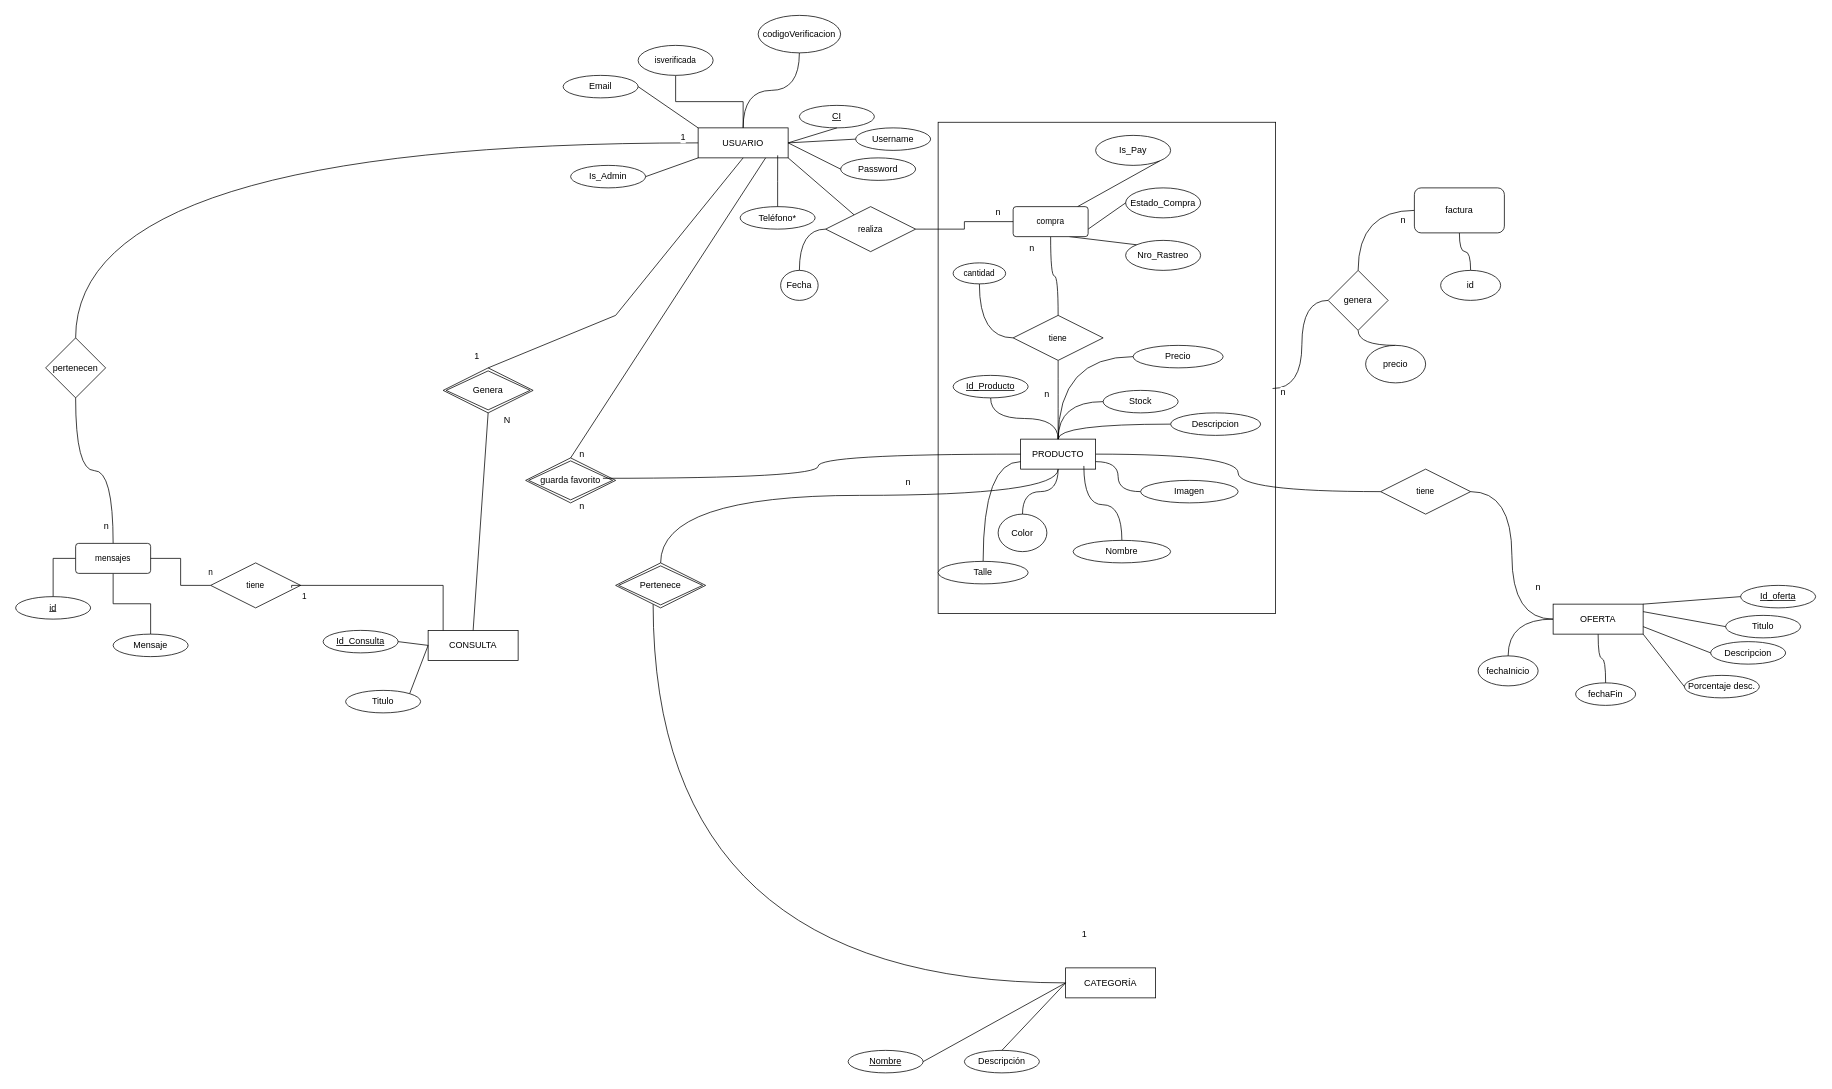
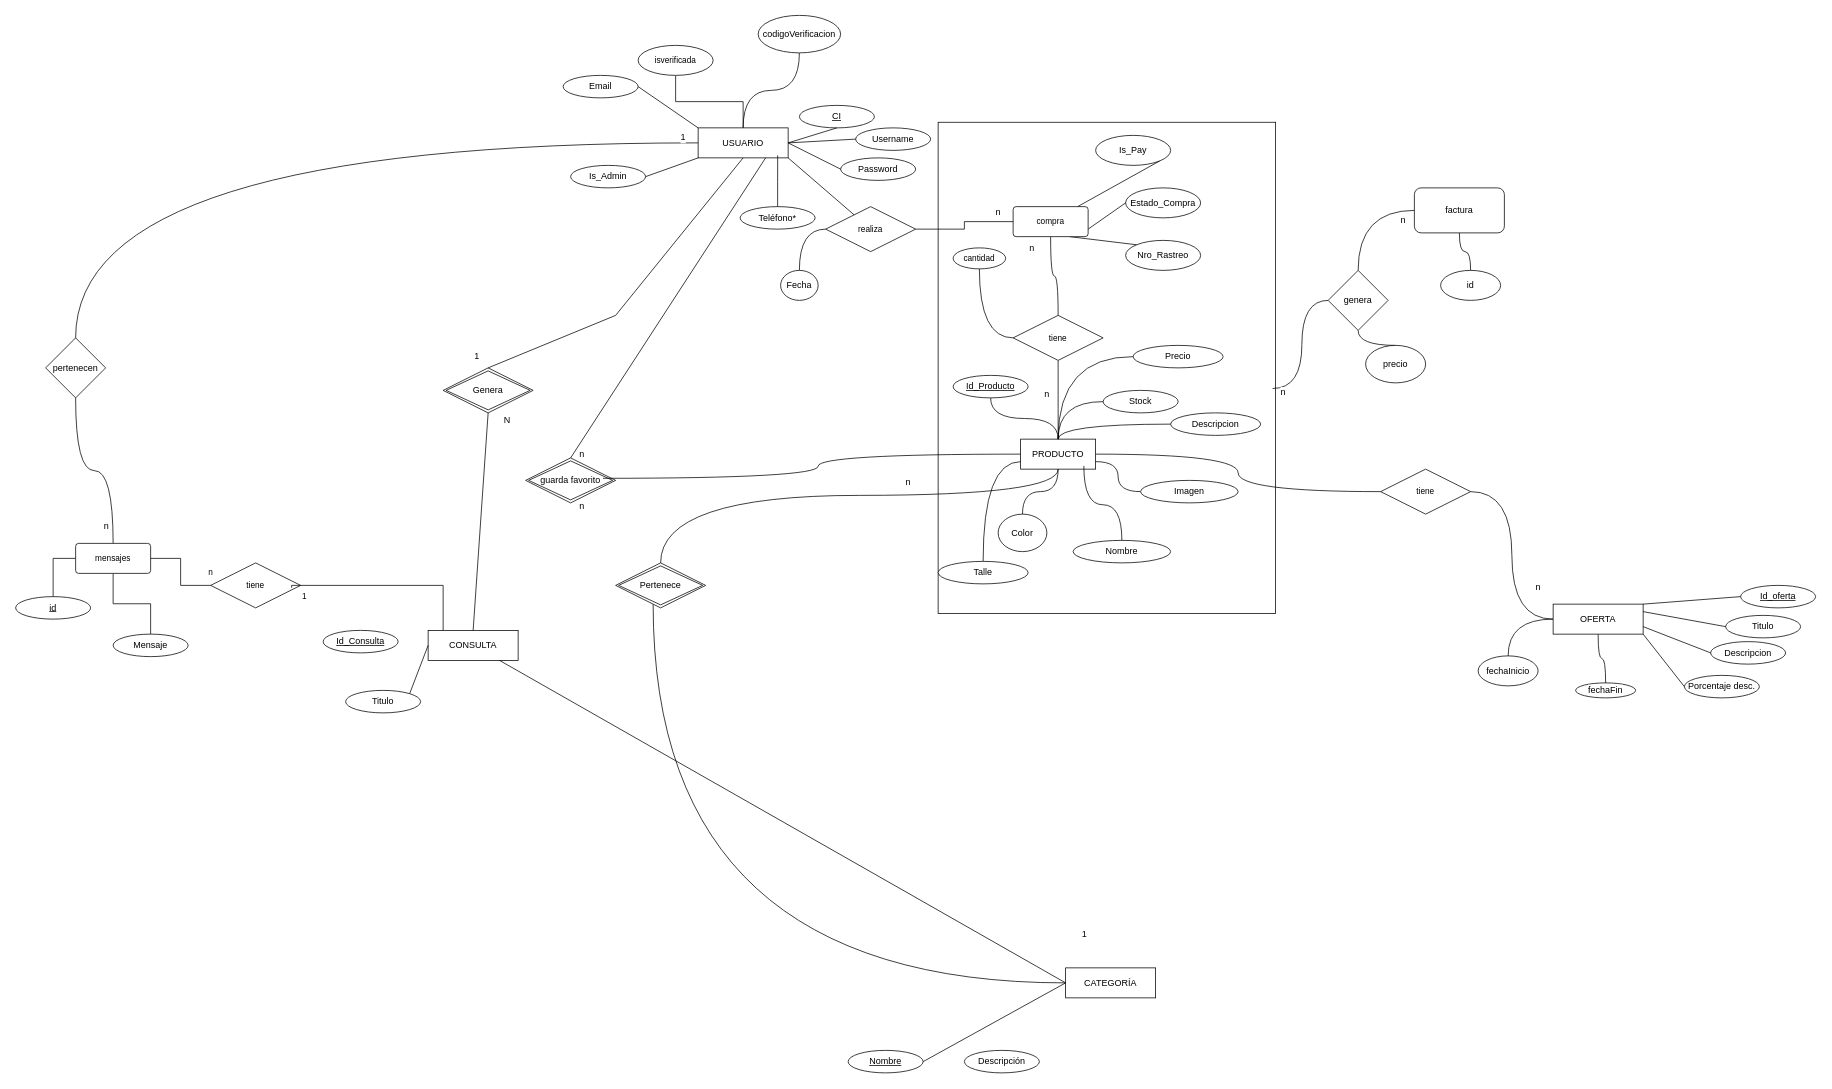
(979, 273) -> (979, 258)
(411, 643) -> none
(1605, 694) -> (1605, 690)
(1034, 1017) -> (780, 820)
